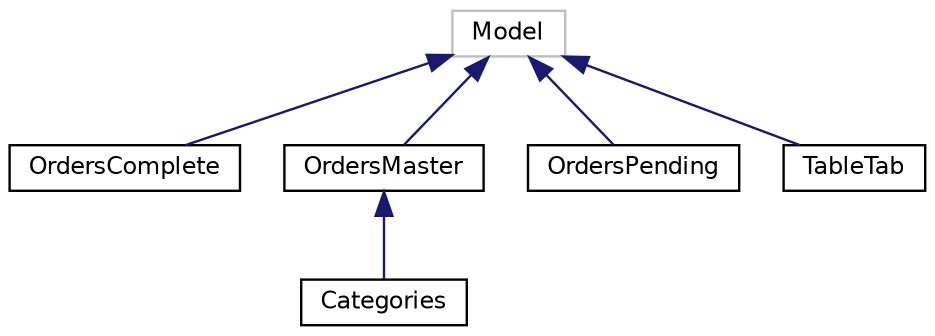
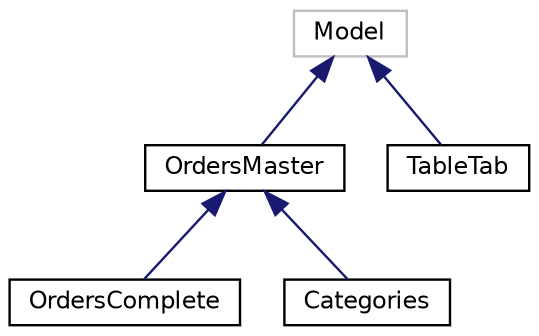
(307, 104) -> (176, 244)
(634, 168) -> none
